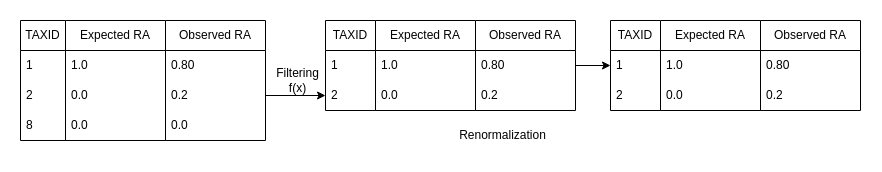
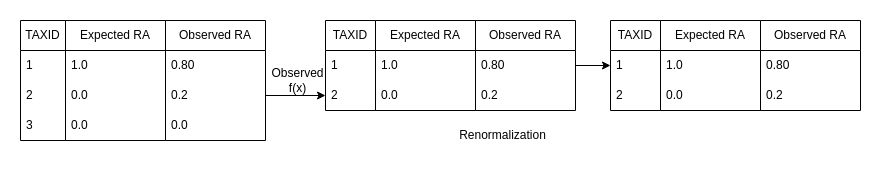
(298, 81) -> (298, 81)
(30, 126) -> (30, 126)
